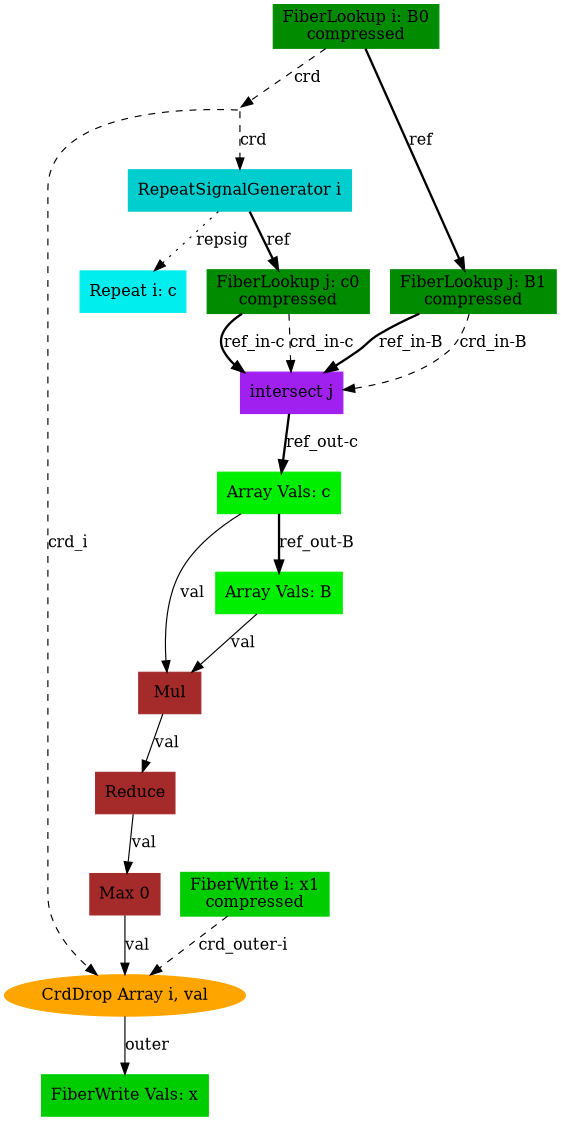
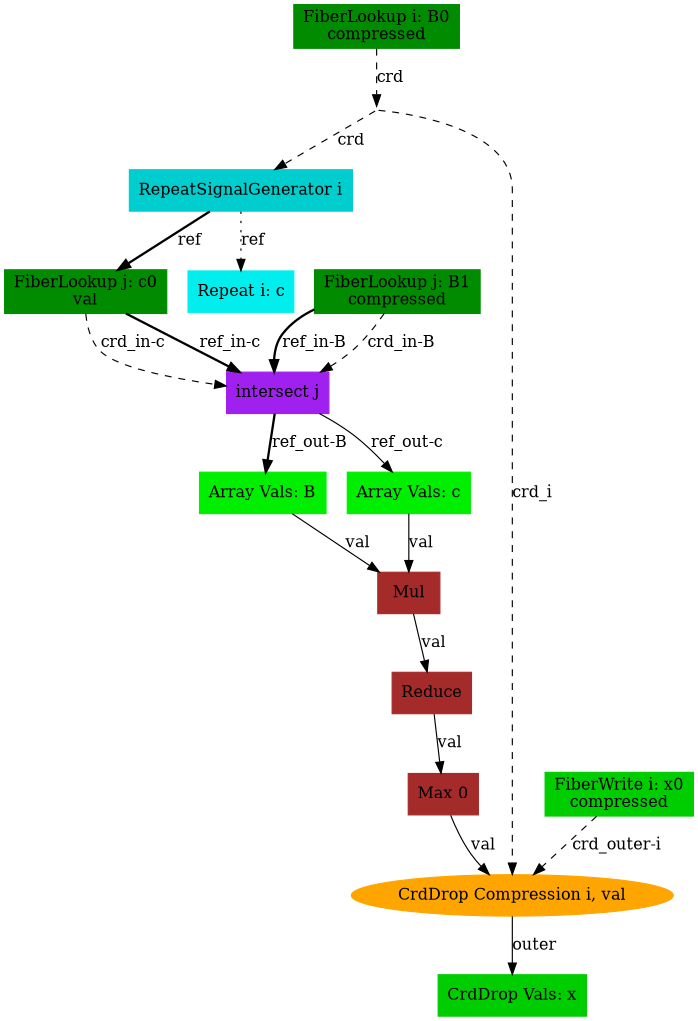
(412, 154) -> none
(223, 240) -> (253, 240)
(288, 292) -> (86, 292)
(286, 437) -> (354, 436)
(279, 537) -> (271, 437)
(255, 894) -> (619, 794)
(125, 995) -> (512, 895)
(125, 1095) -> (512, 995)
